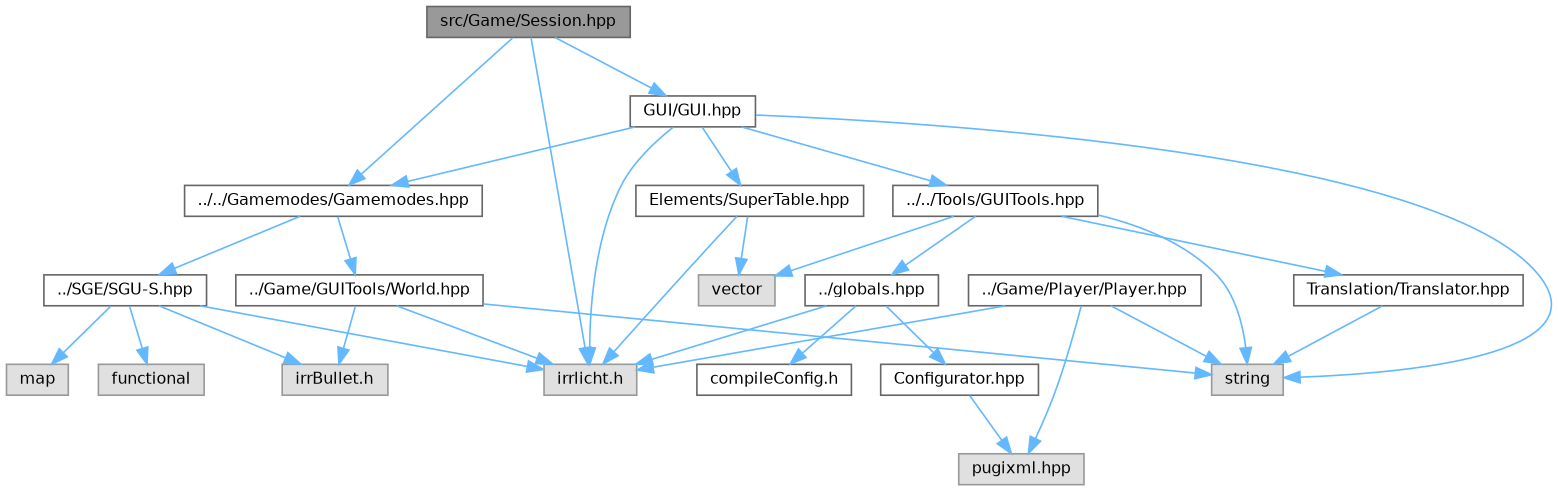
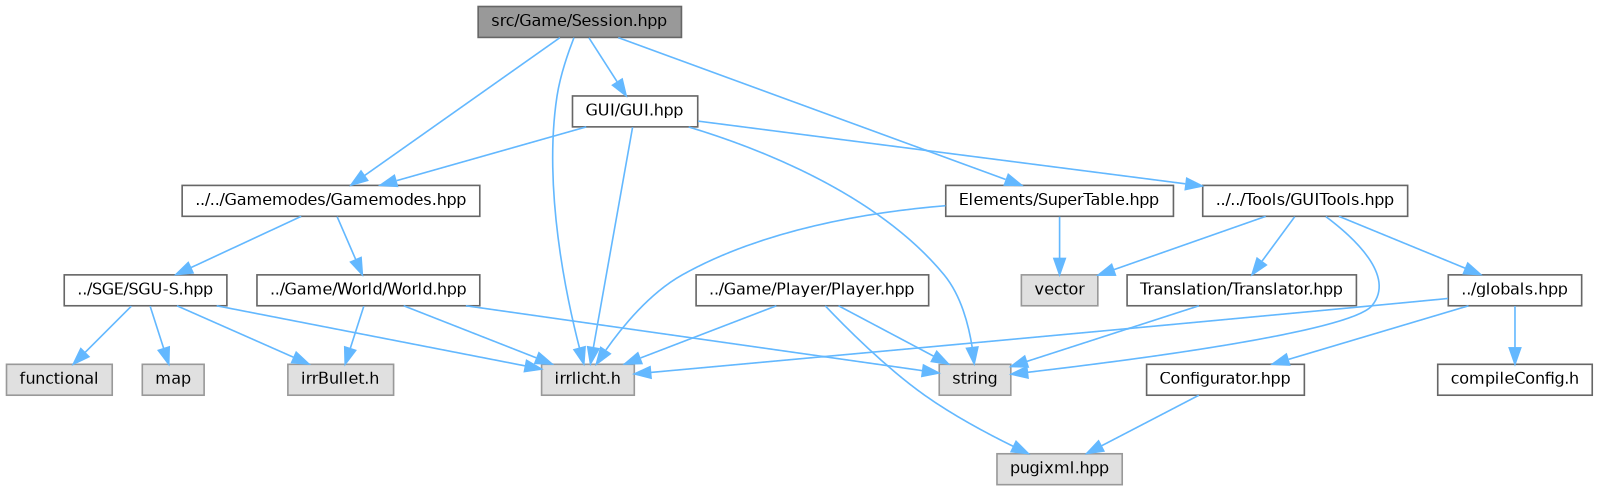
(717, 149) -> (812, 109)
(359, 290) -> (368, 290)
